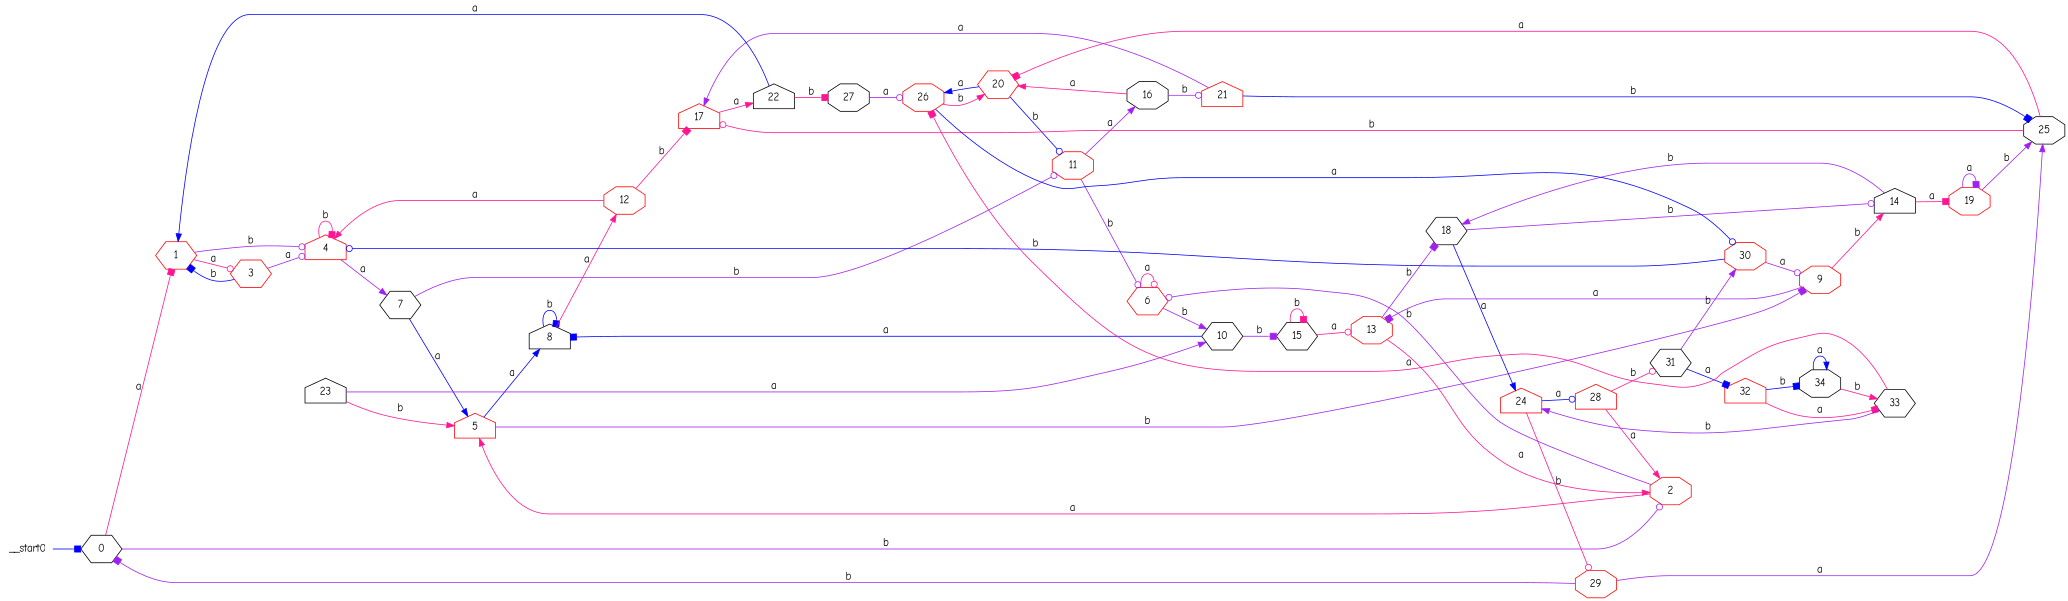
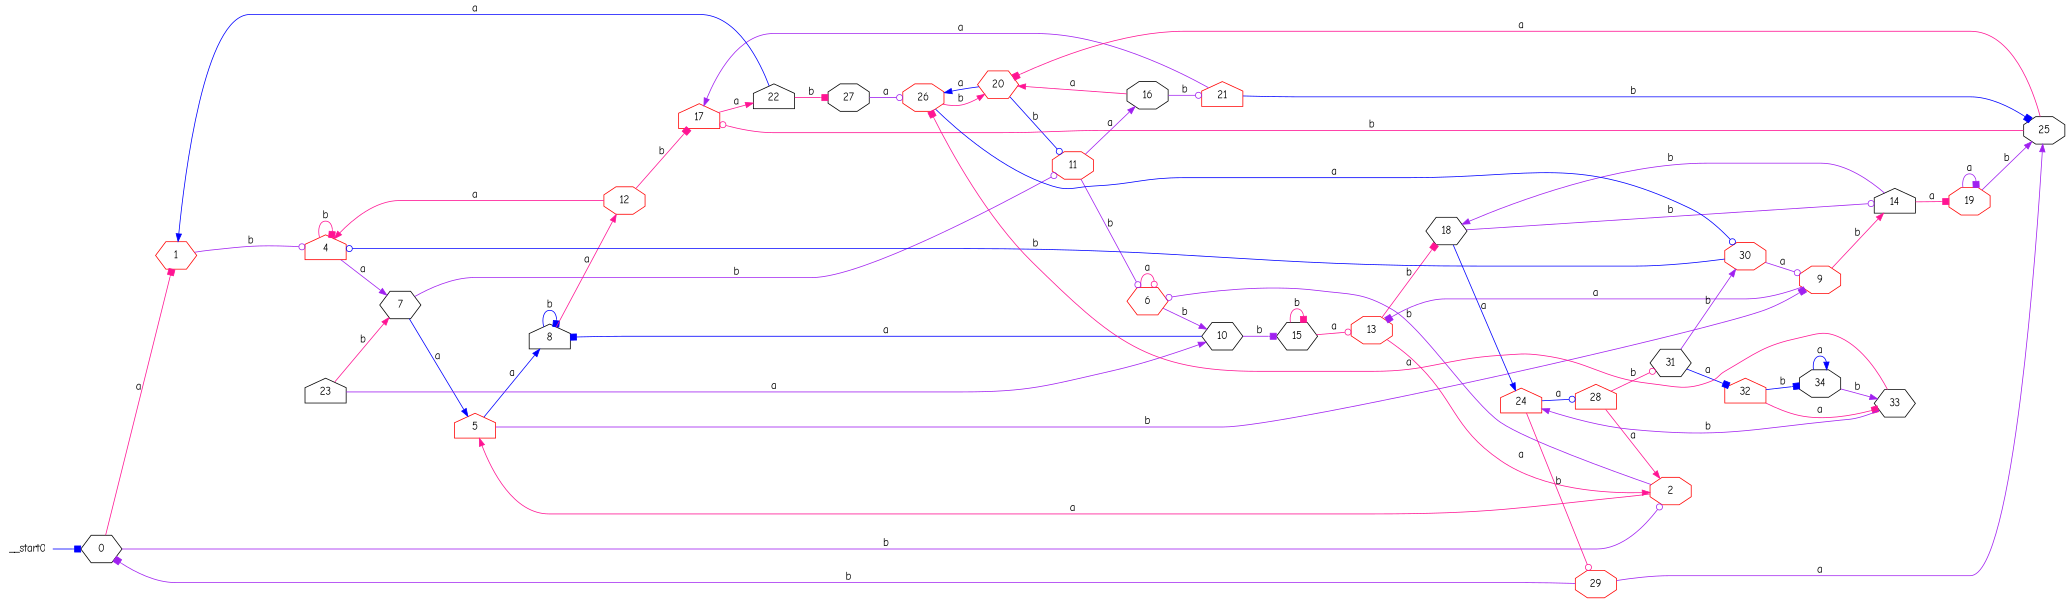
(251, 274) -> none
(1407, 284) -> (1407, 284)
(1855, 393) -> (1855, 393)
(395, 418) -> (359, 353)
